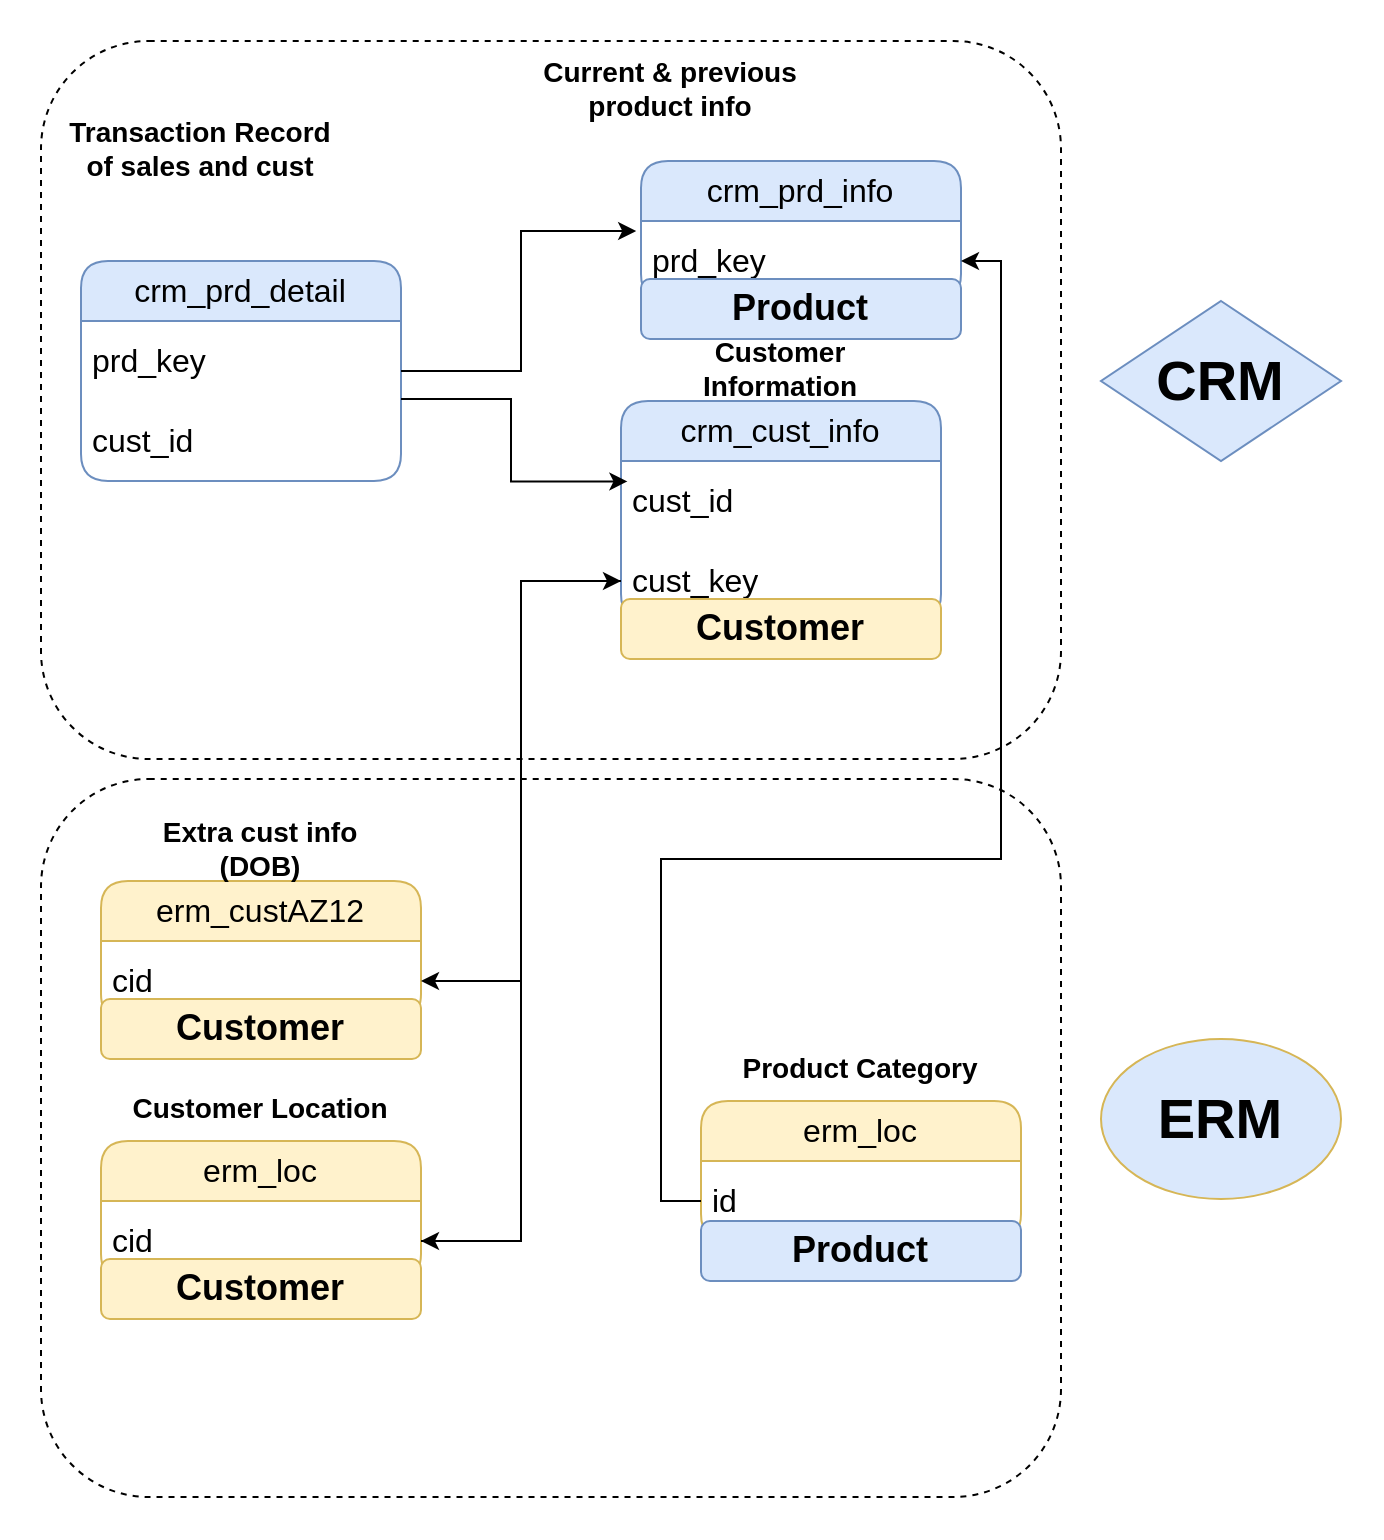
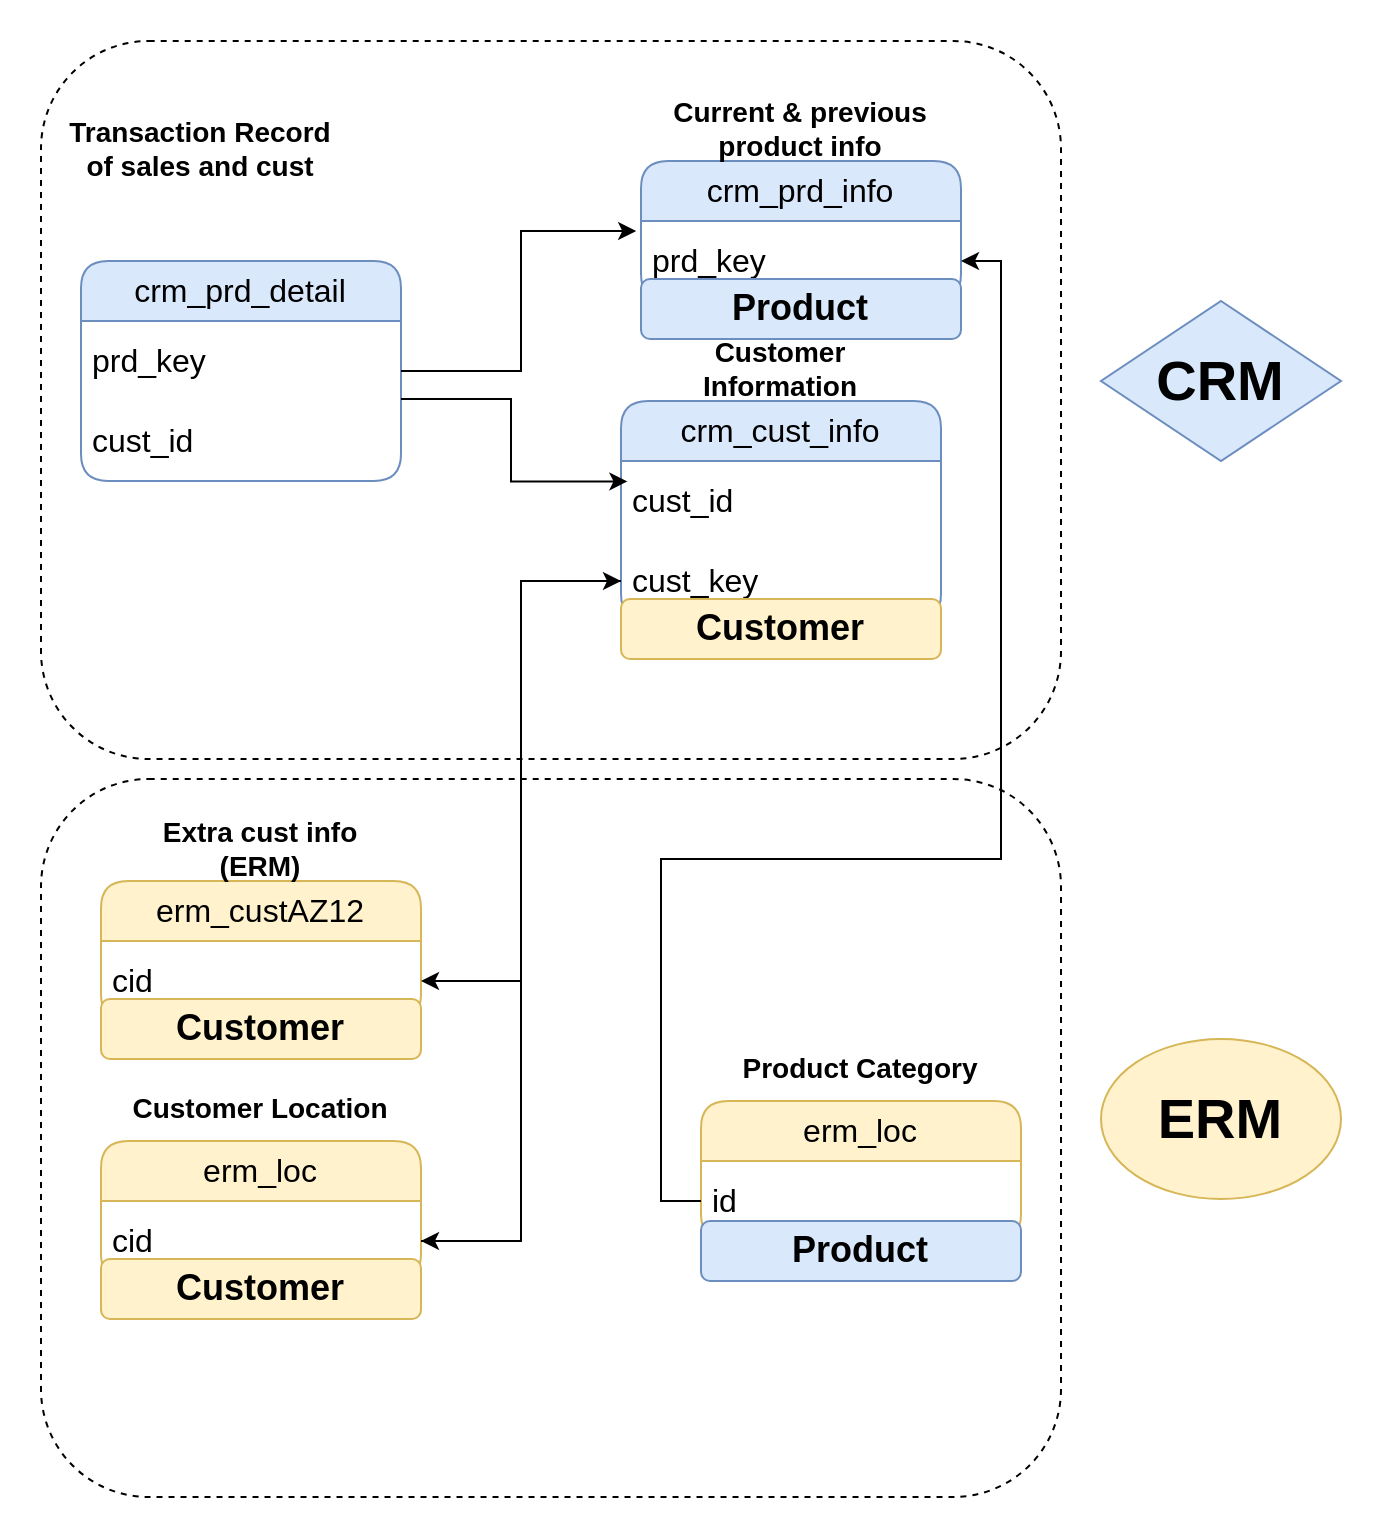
(671, 89) -> (801, 129)
(261, 849) -> (261, 849)
(1221, 1119) -> (1221, 1119)
